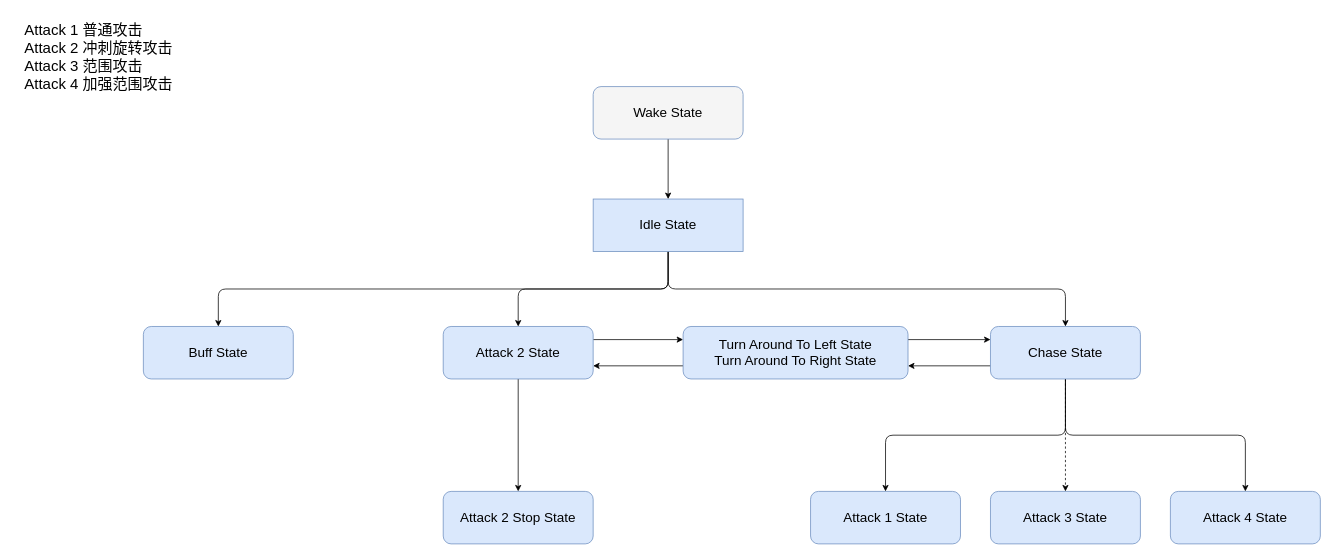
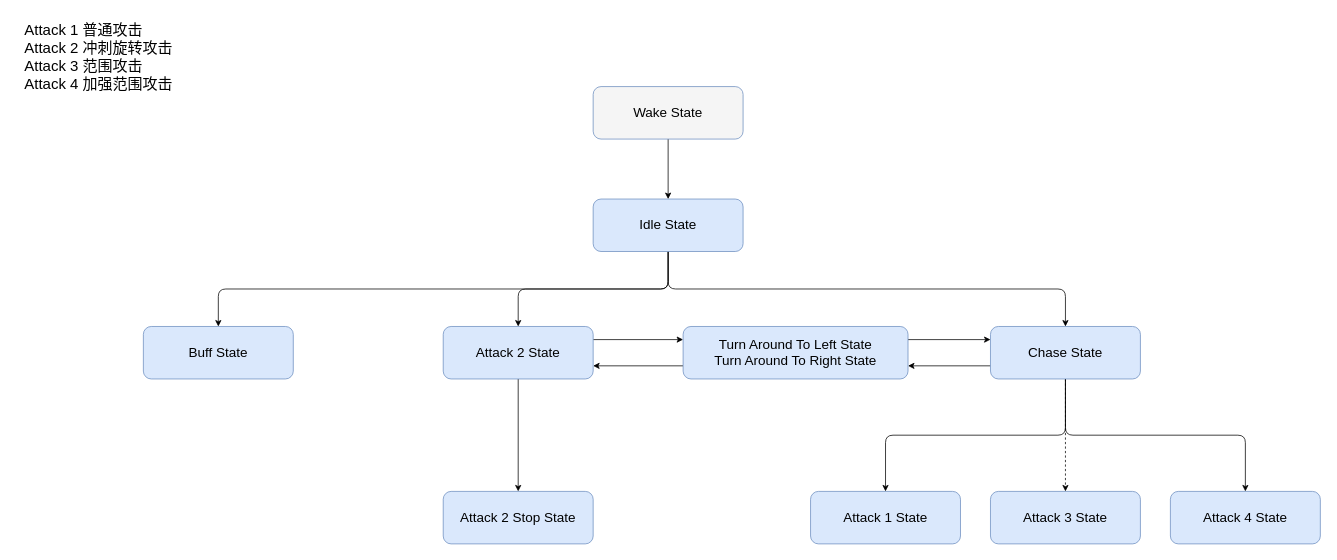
(668, 225) -> (668, 225)
